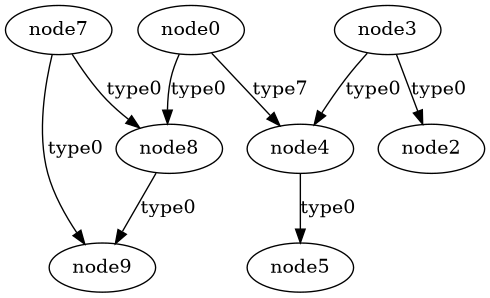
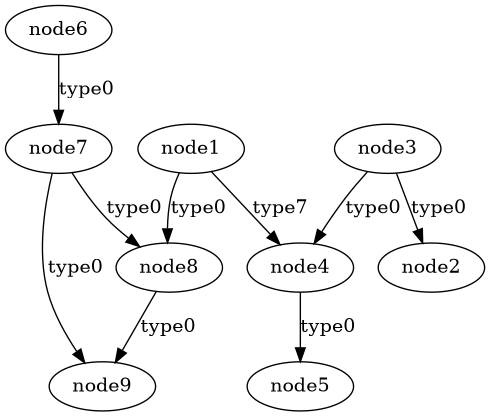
none -> (59, 30)
(191, 30) -> (191, 149)
